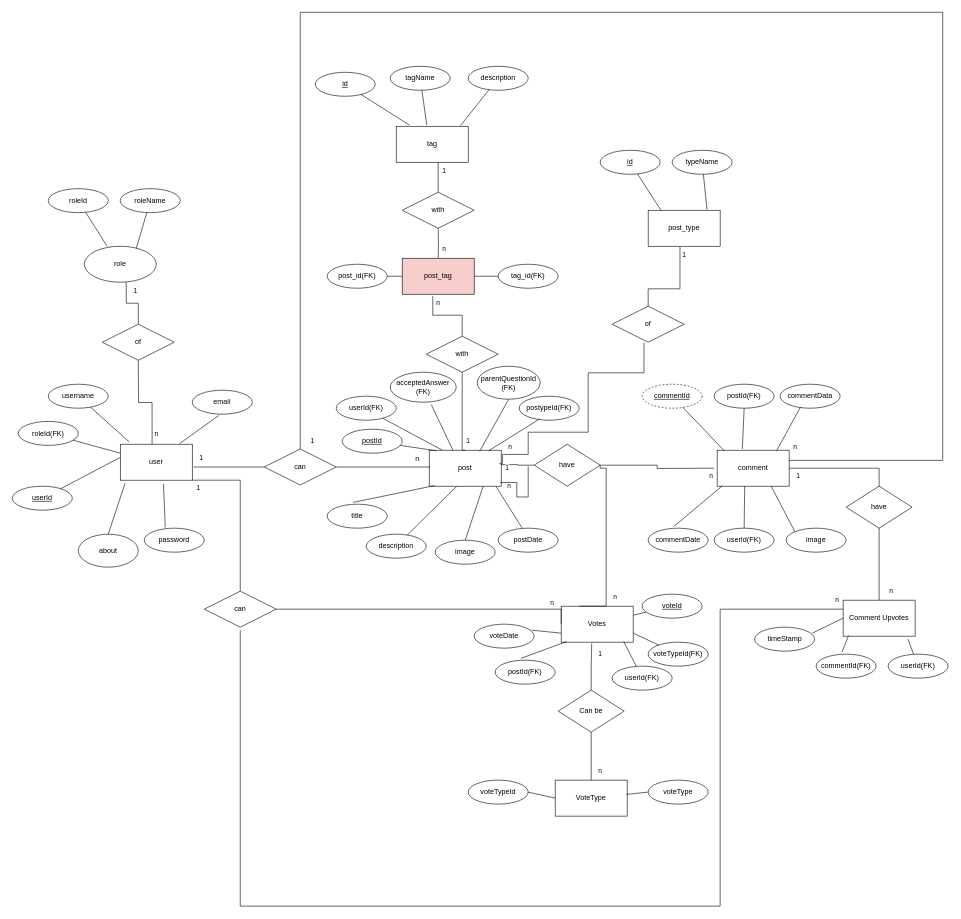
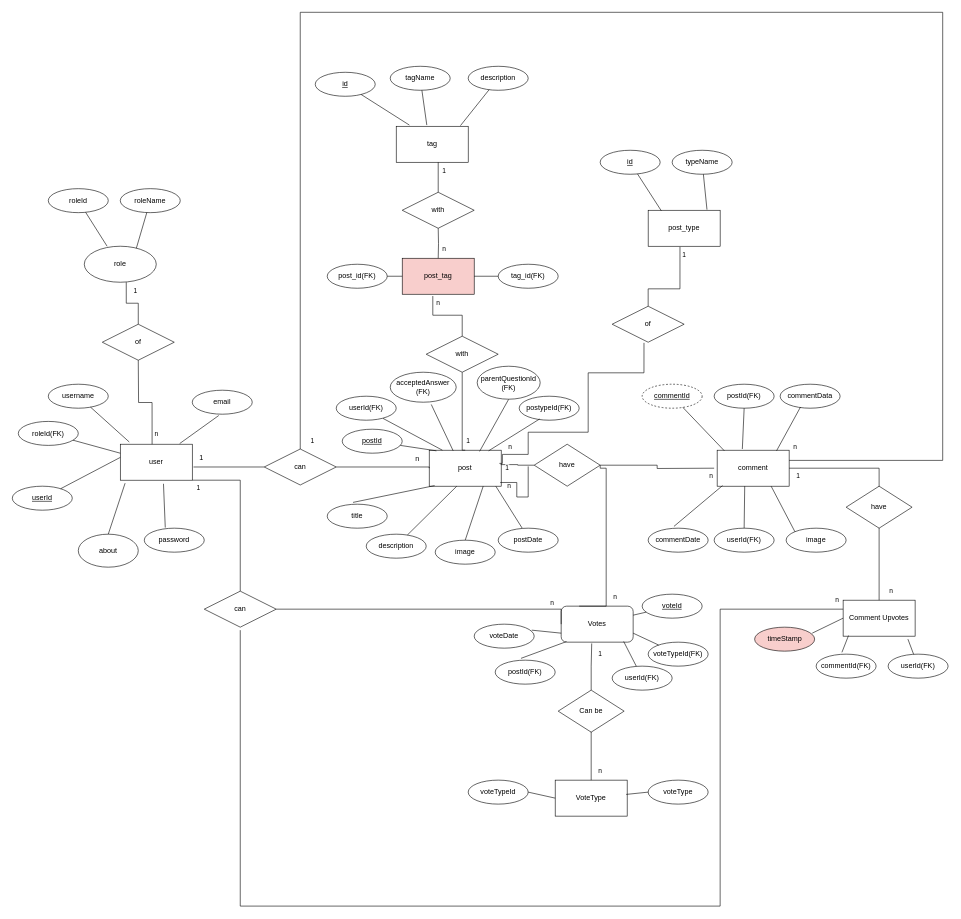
(597, 624) -> (597, 624)
(785, 639) -> (785, 639)
